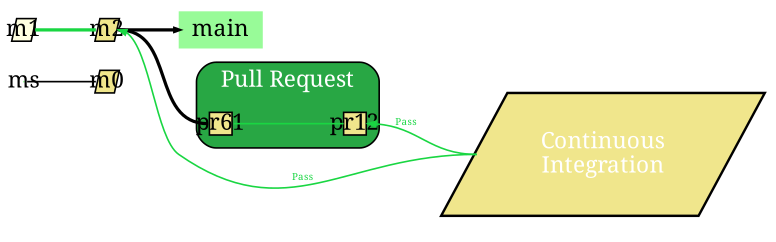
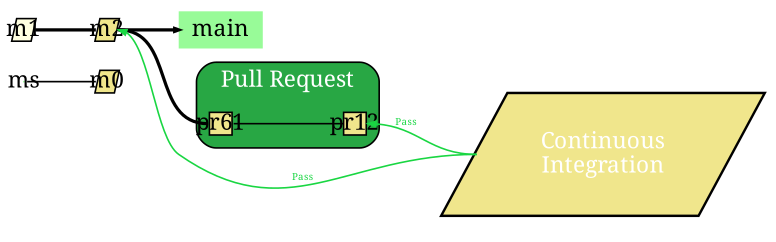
(66, 30) -> (66, 30)
(289, 124) -> (289, 124)
